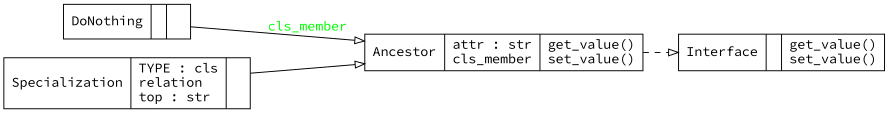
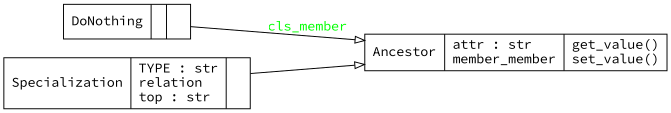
(782, 52) -> none
(492, 59) -> (504, 59)
(179, 68) -> (179, 68)
